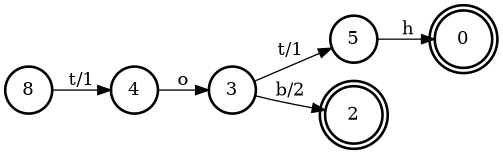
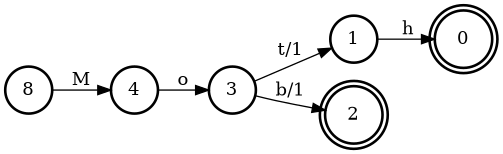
(354, 39) -> (354, 39)
(82, 80) -> (82, 80)
(290, 91) -> (290, 91)
